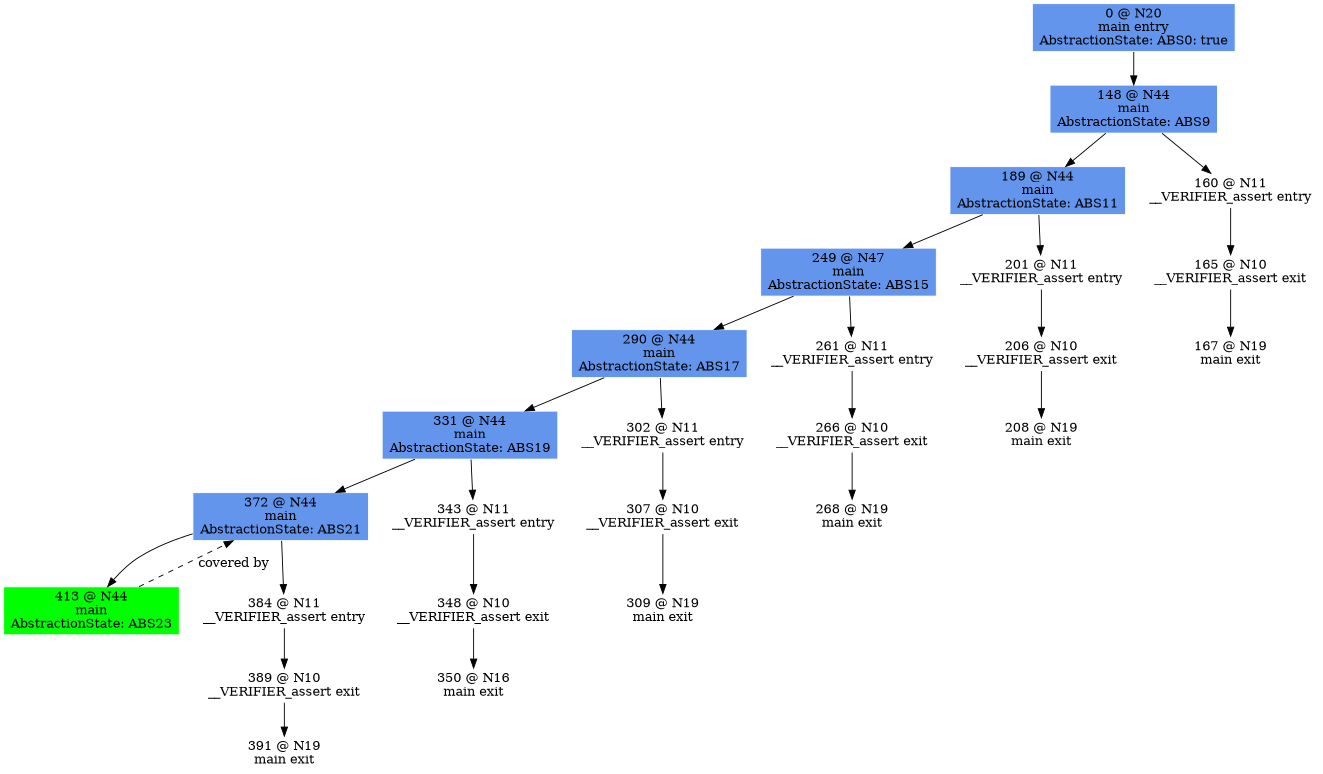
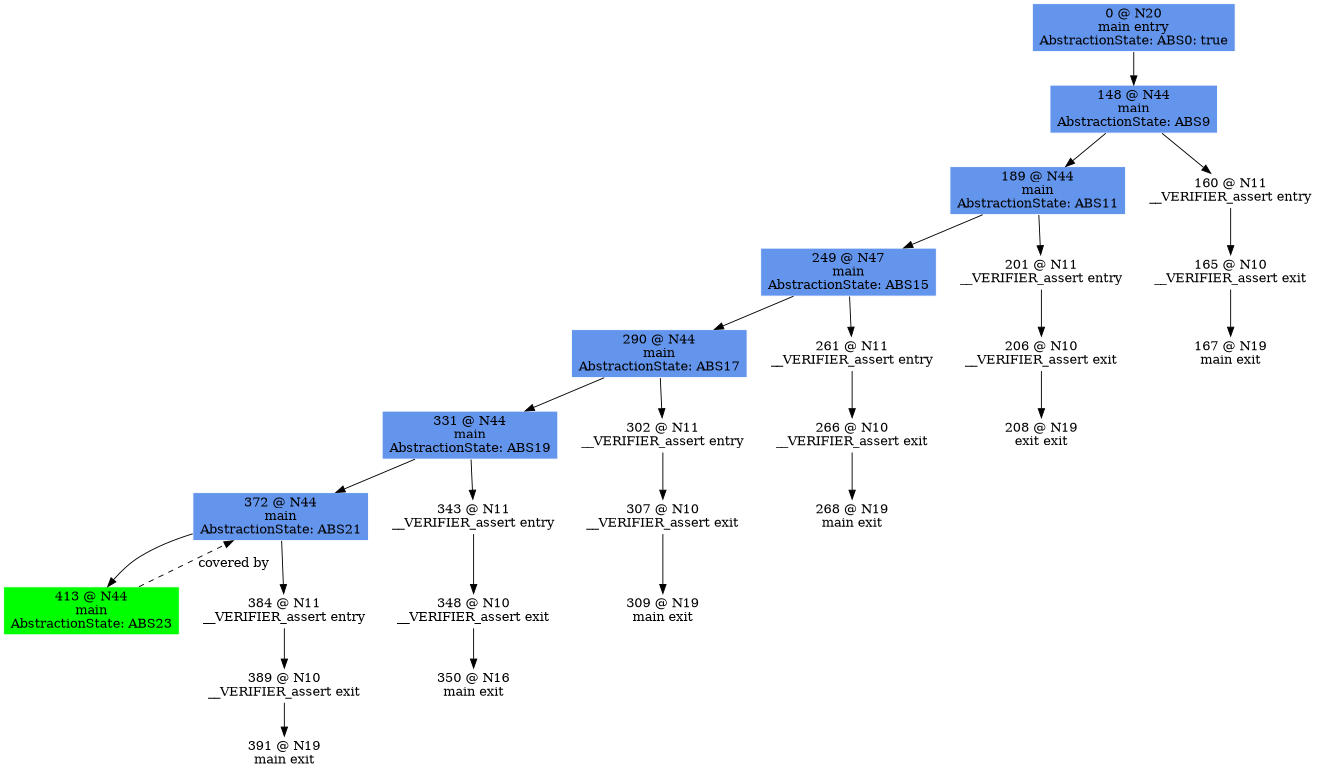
(1041, 435) -> (1041, 435)
